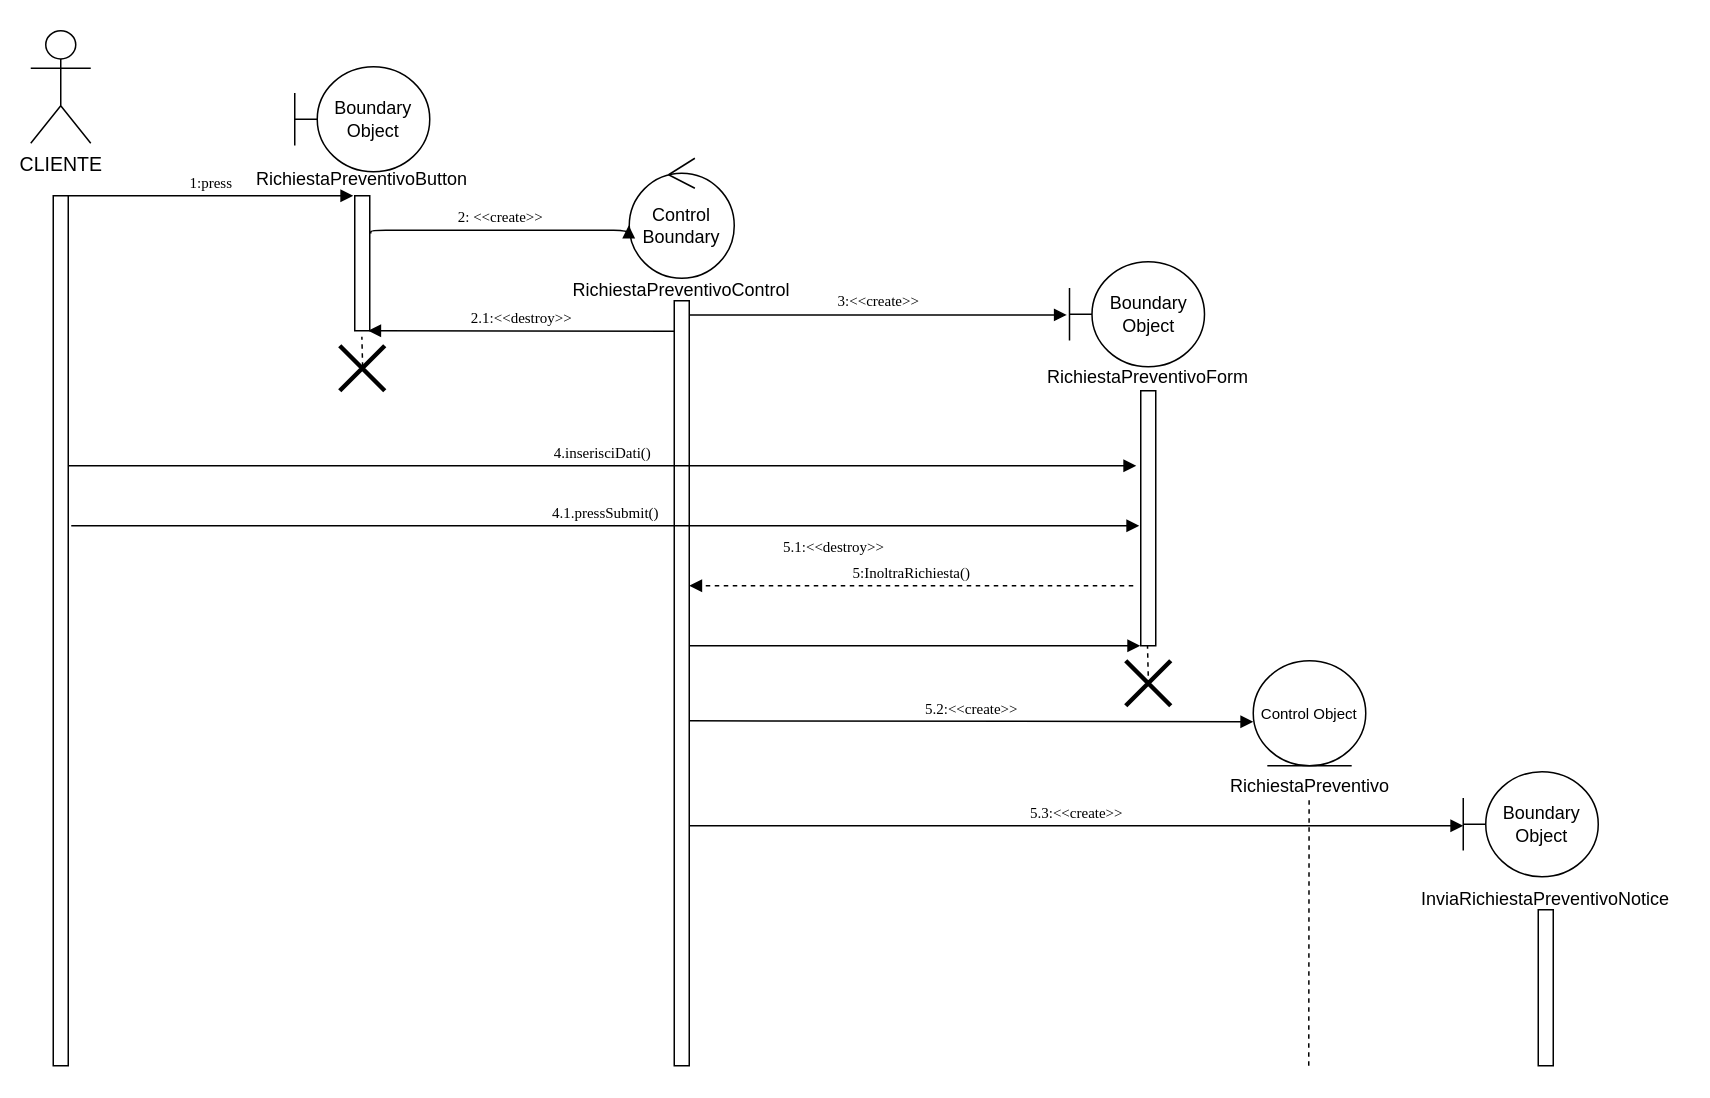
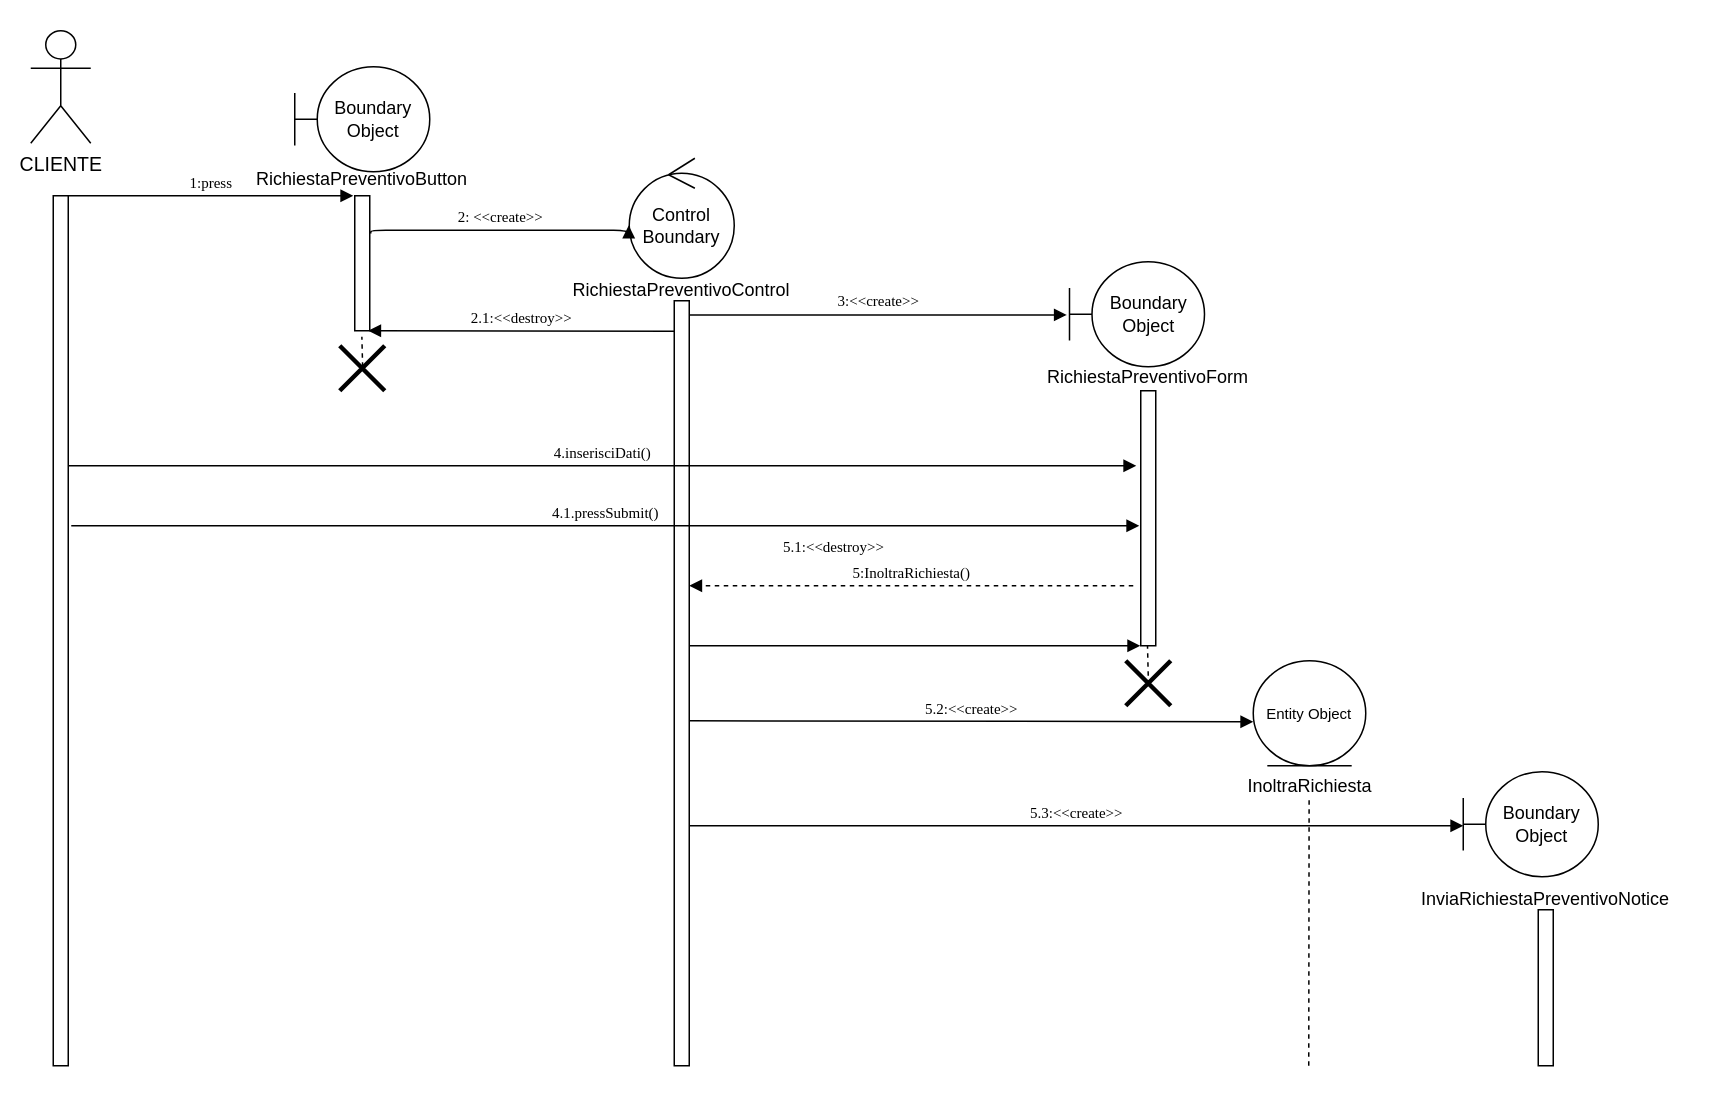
(1310, 713) -> (1310, 713)
(1310, 787) -> (1310, 787)
